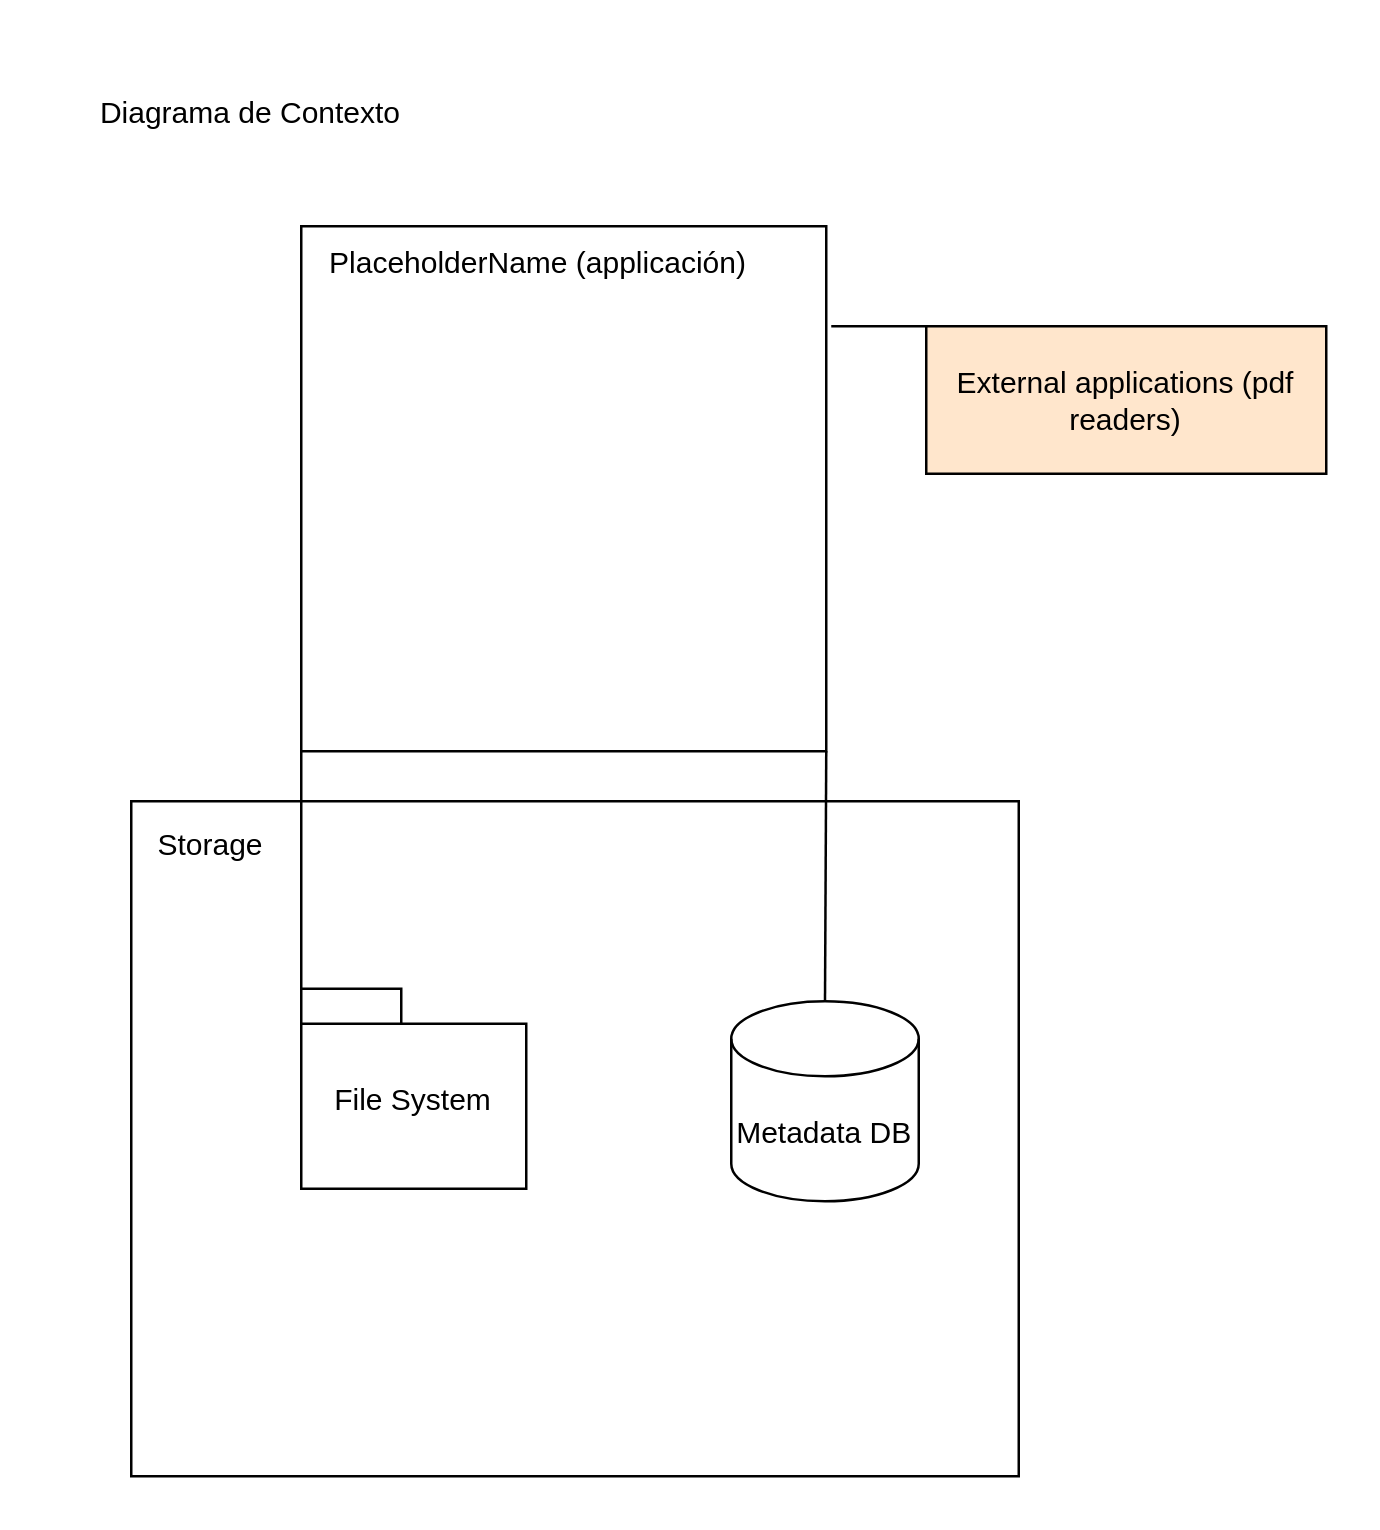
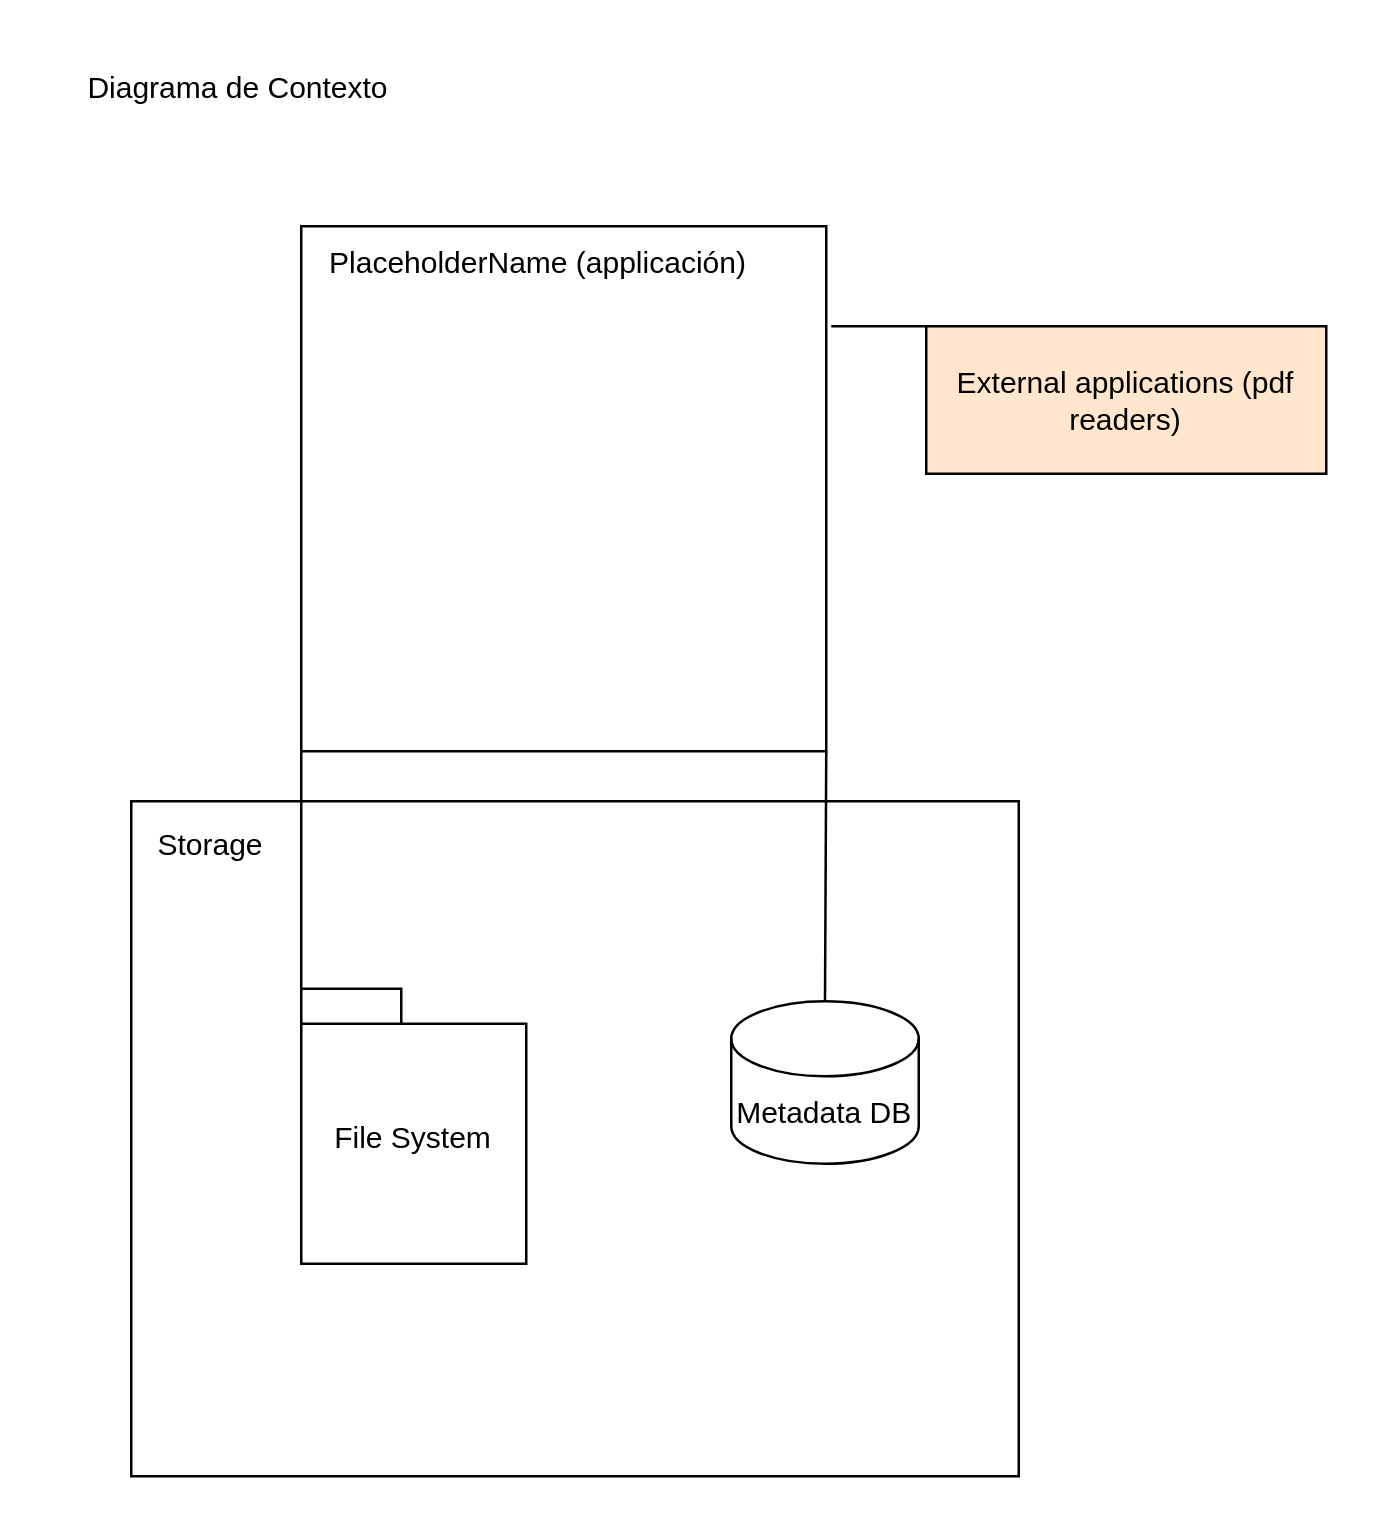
(251, 114) -> (239, 89)
(414, 1089) -> (414, 1126)
(825, 1101) -> (825, 1083)
